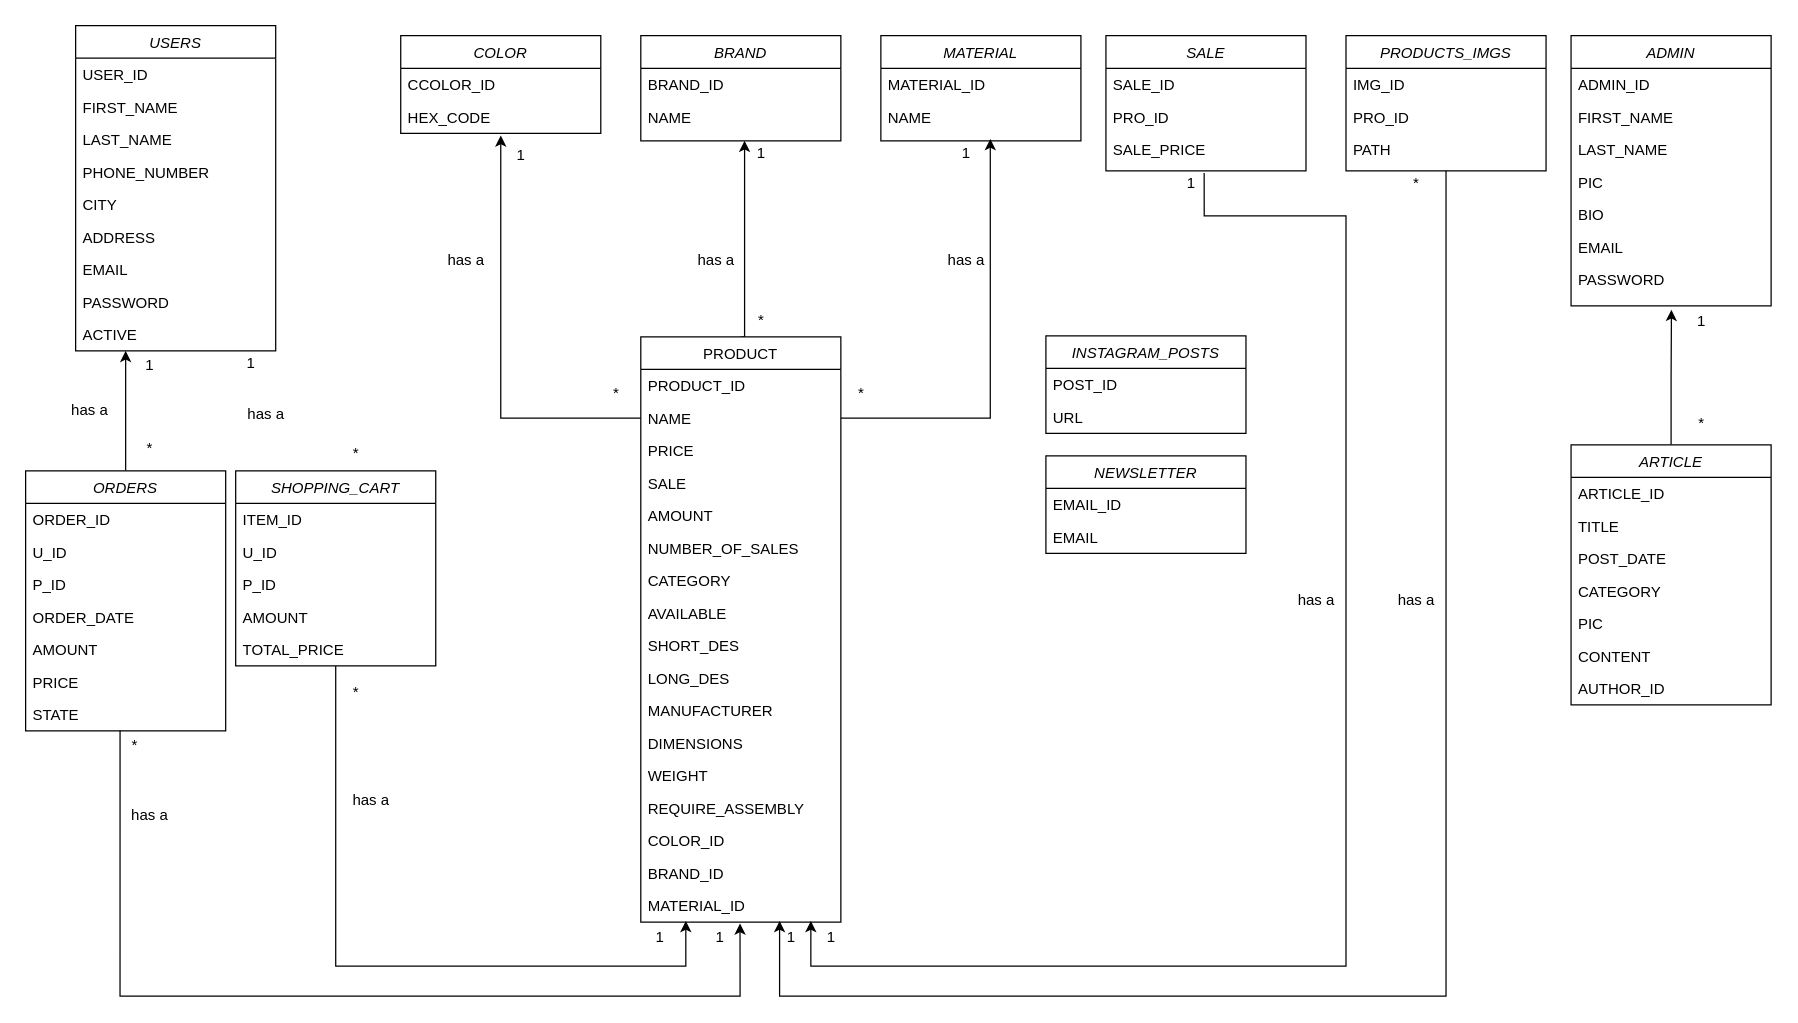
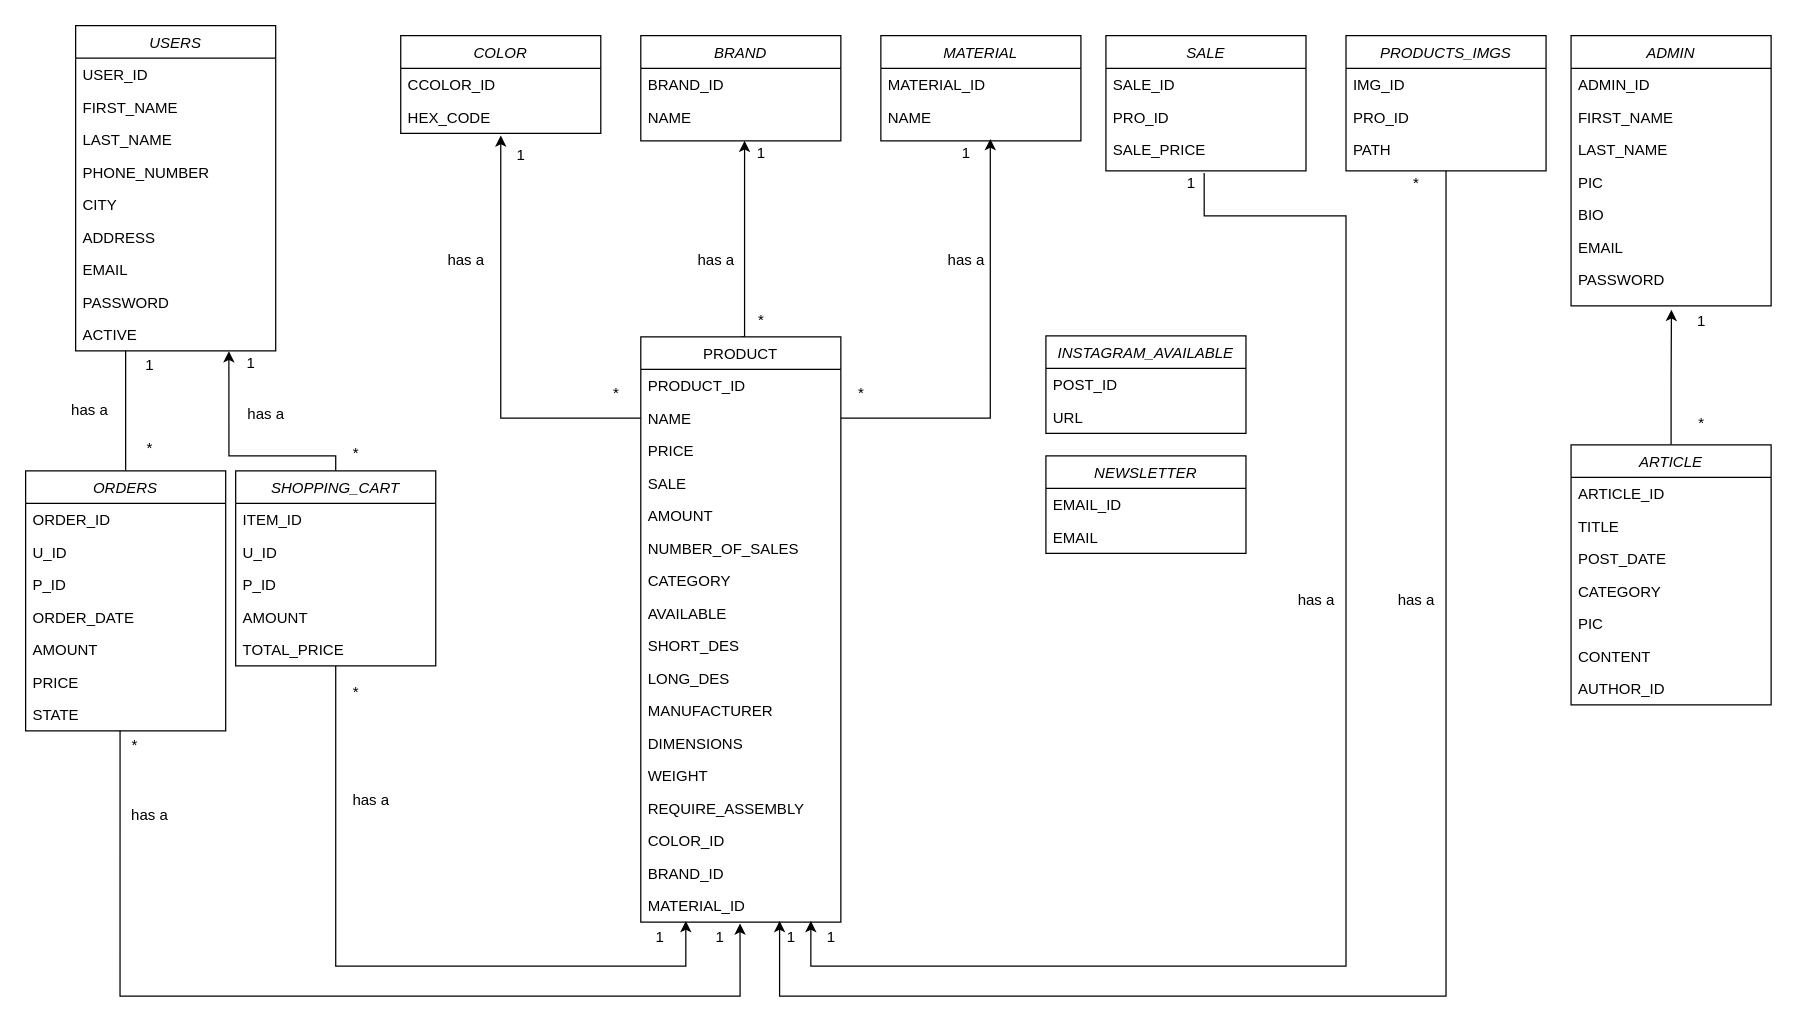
(1145, 353) -> (1145, 353)
(126, 361) -> (126, 358)
none -> (242, 456)
